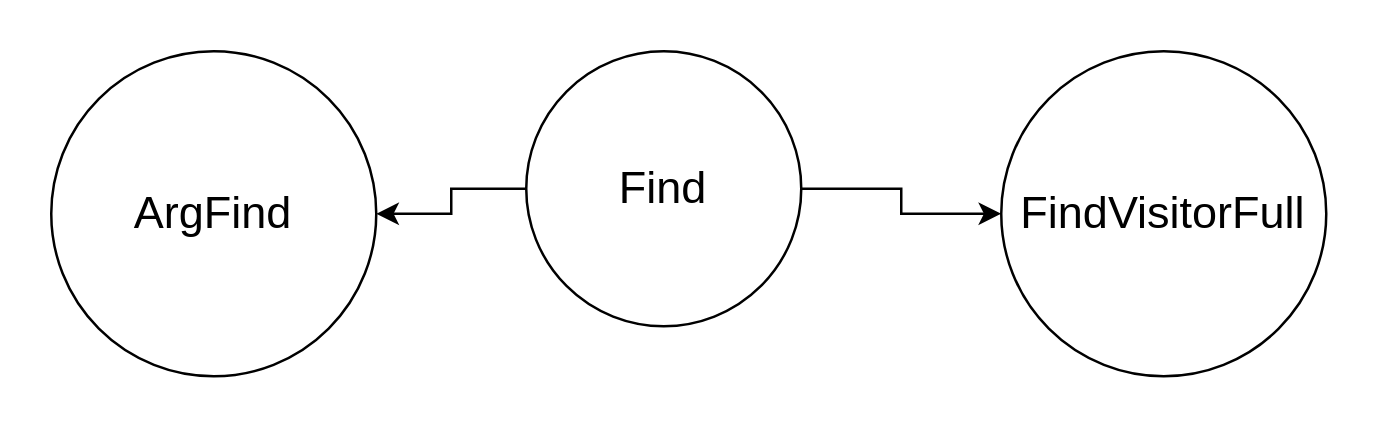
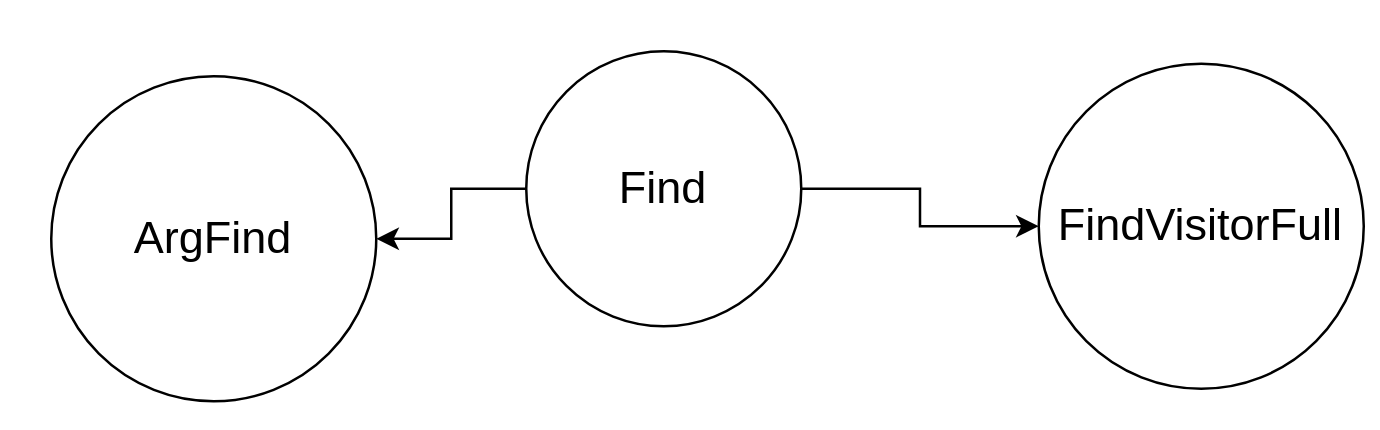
(214, 214) -> (214, 239)
(1164, 214) -> (1201, 226)
